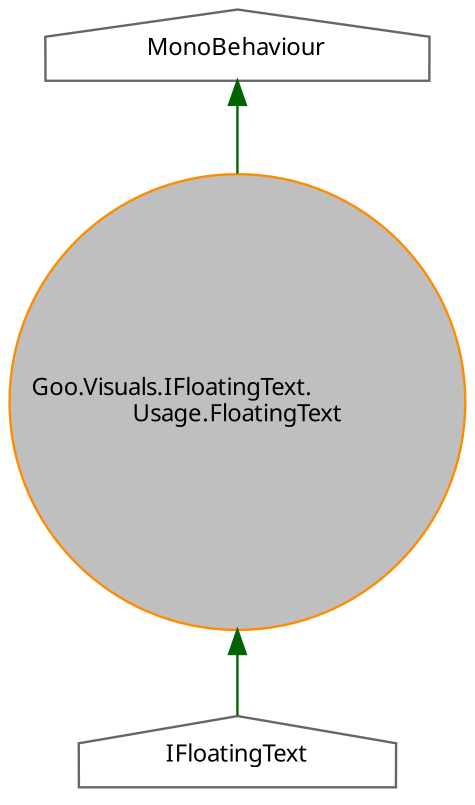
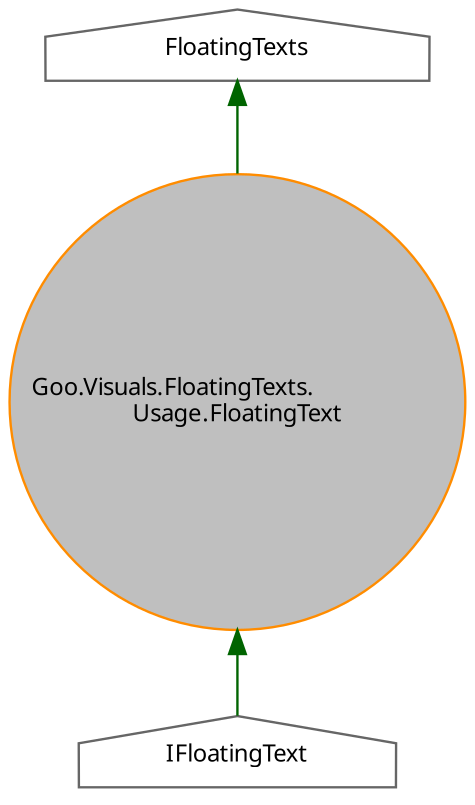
(237, 49) -> (237, 49)
(237, 402) -> (237, 402)
